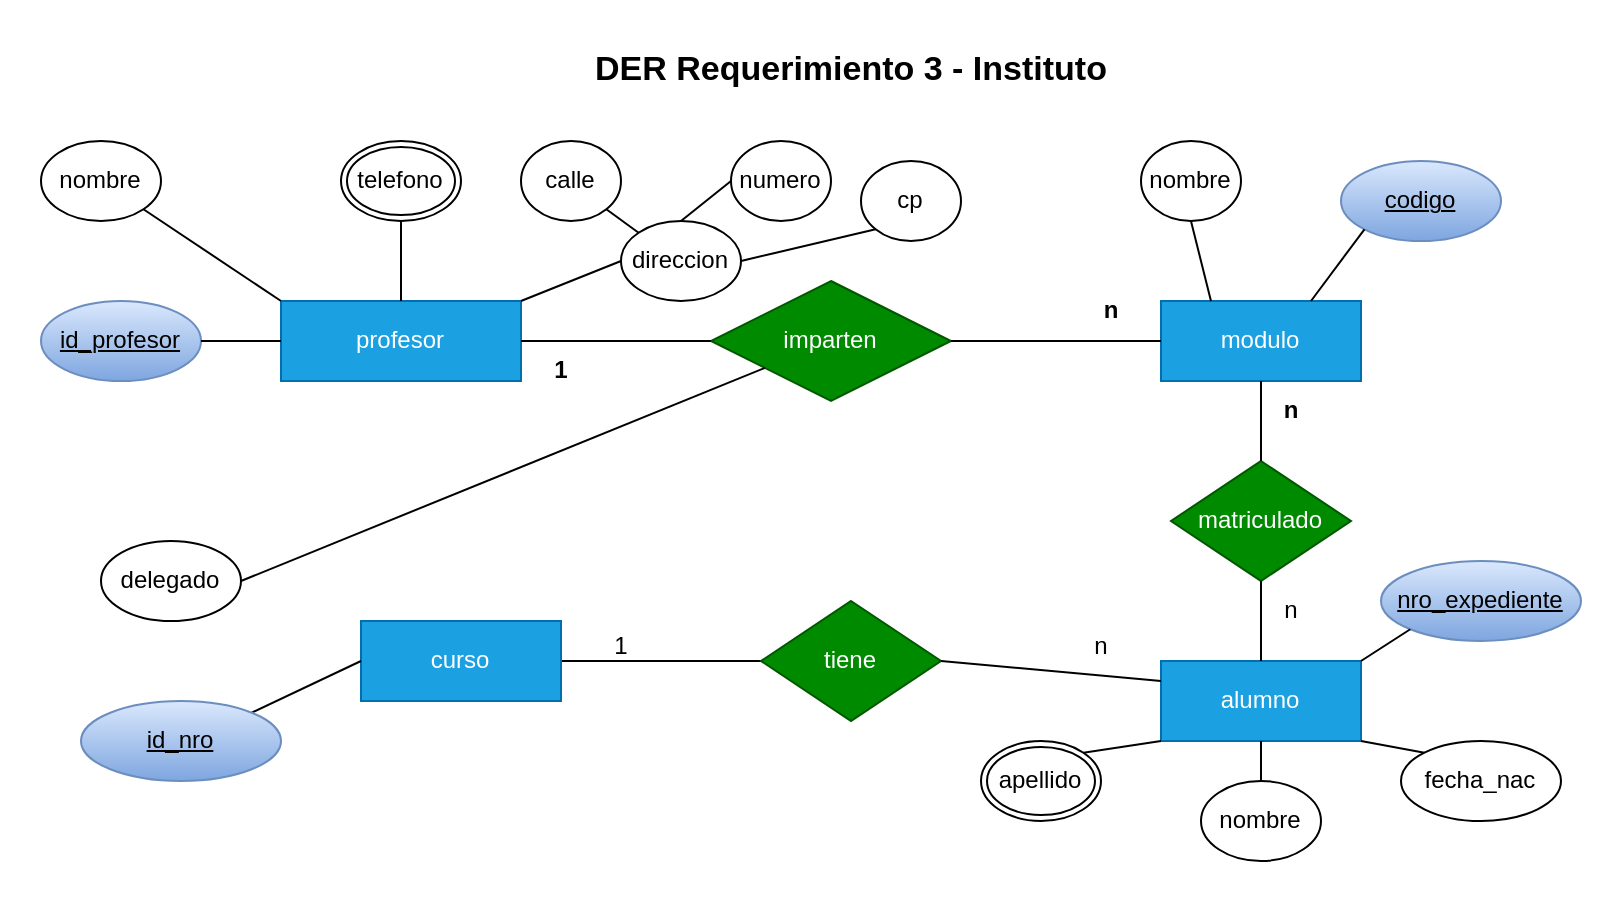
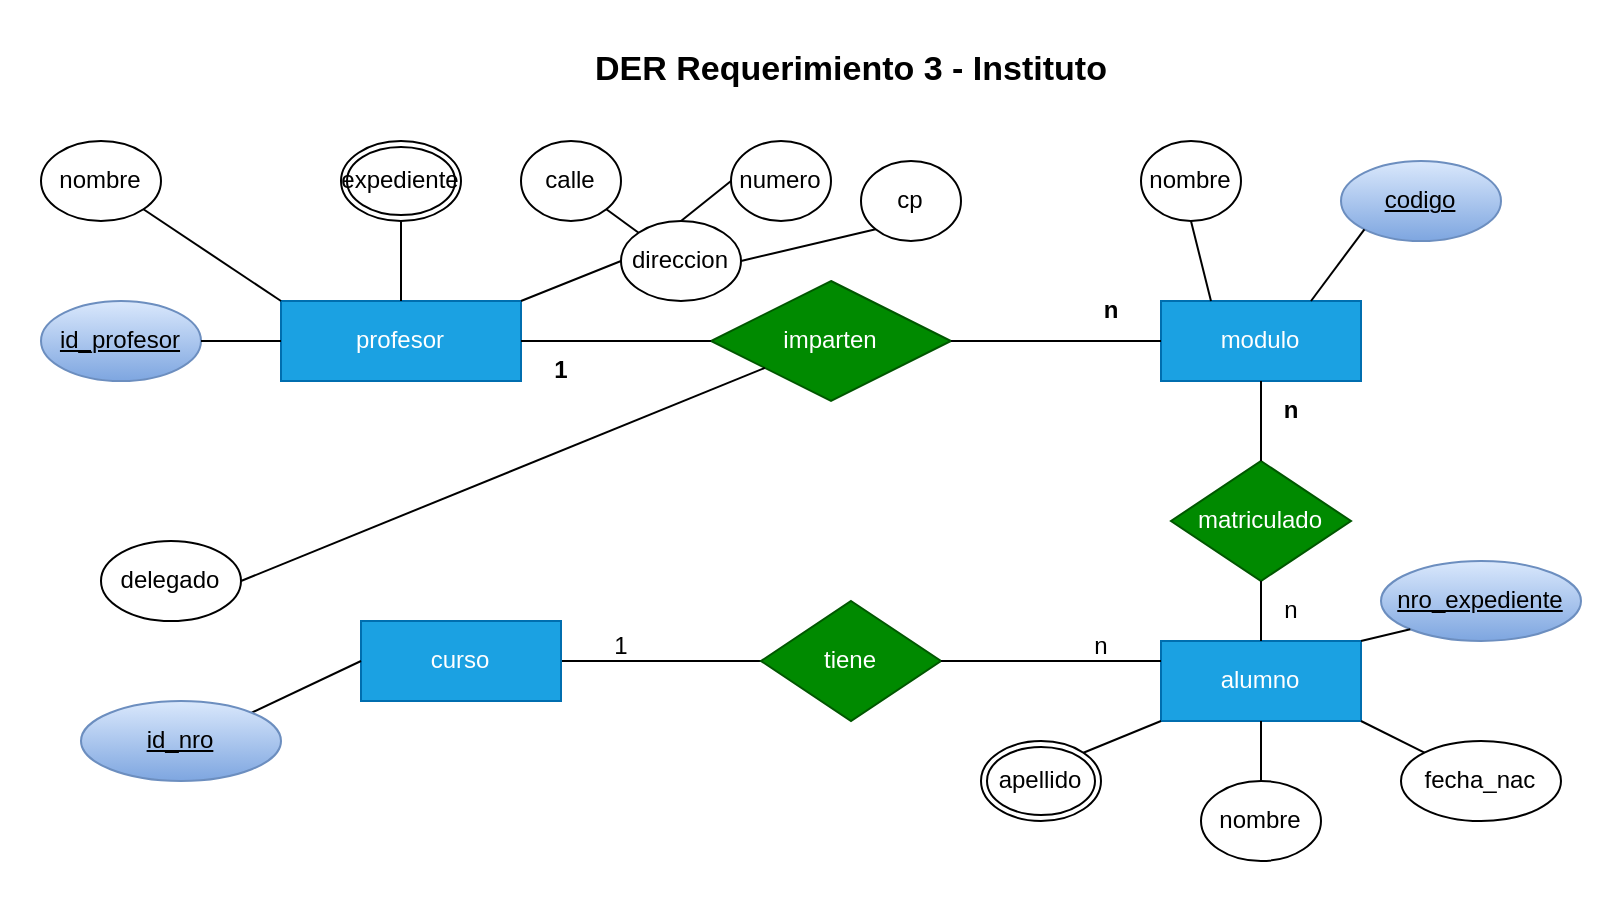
(401, 181) -> (401, 181)
(1261, 701) -> (1261, 681)
